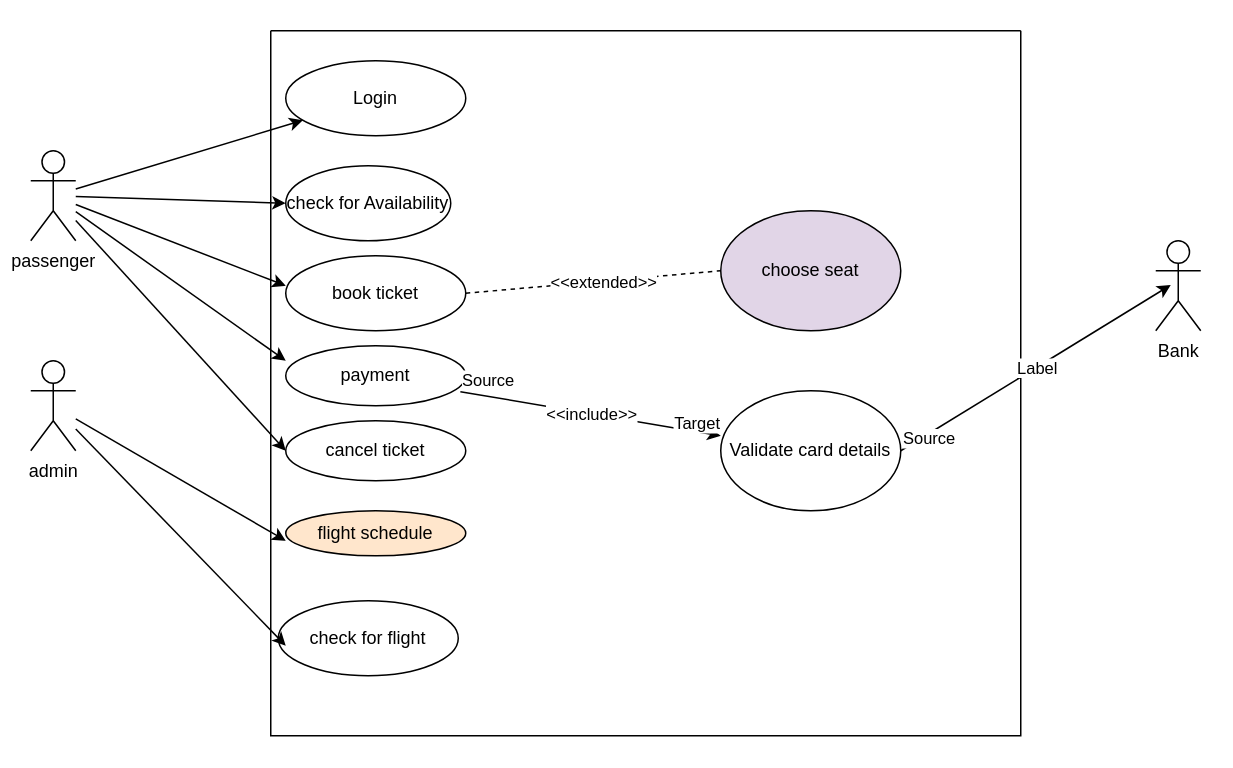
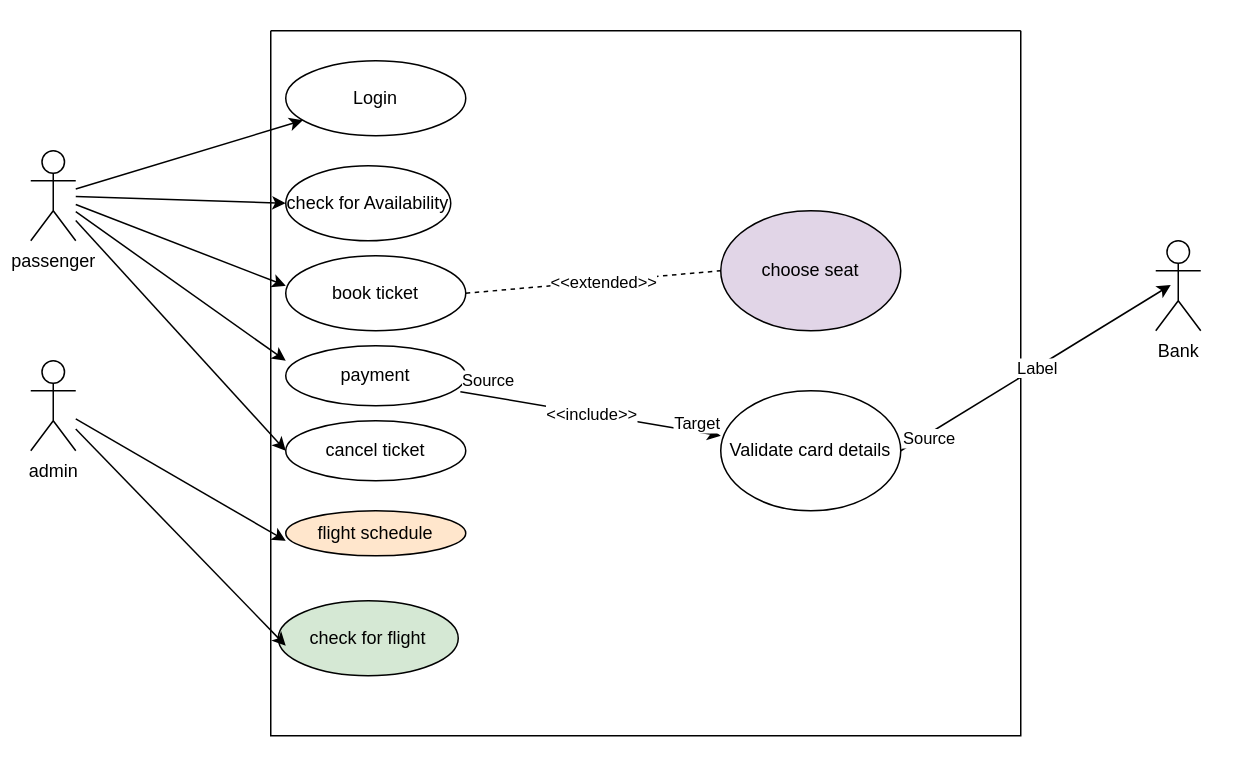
(368, 638) -> (368, 638)
